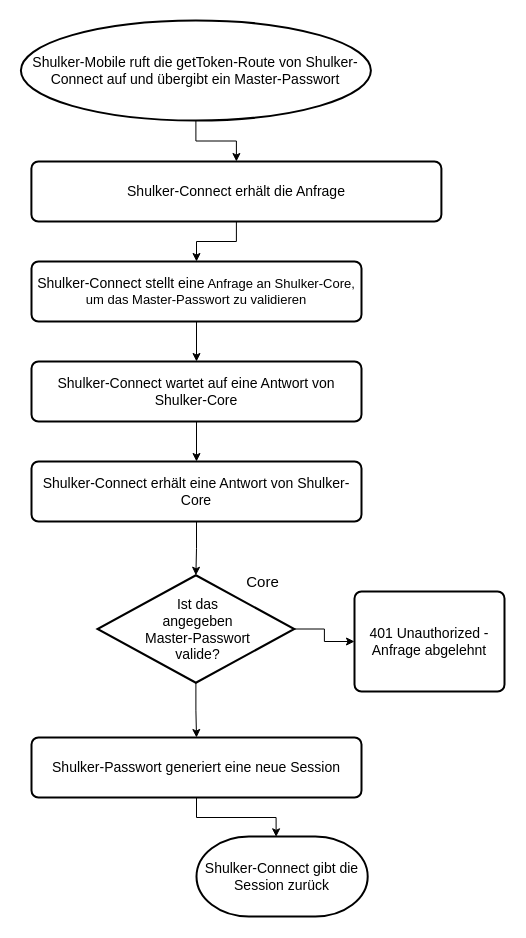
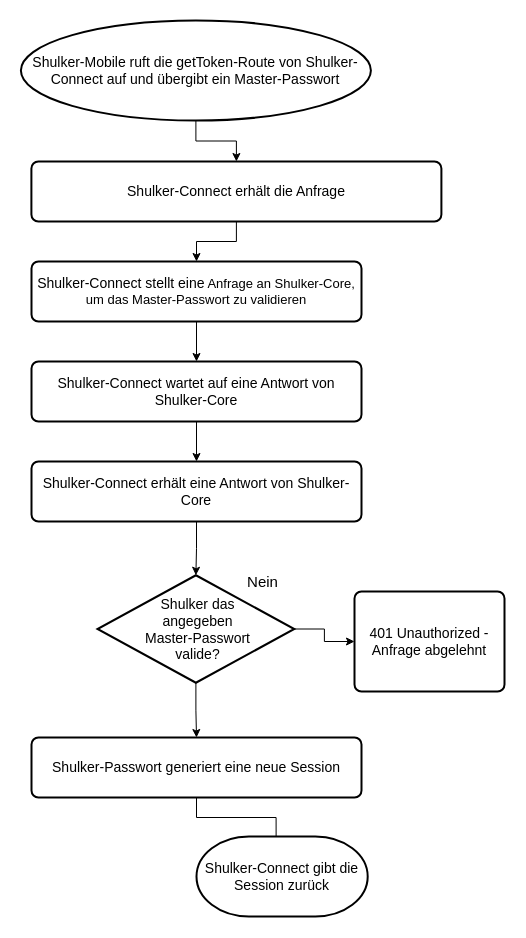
(263, 582) -> (263, 582)
(198, 630) -> (198, 630)
(276, 828) -> (276, 831)
